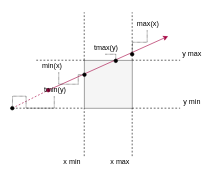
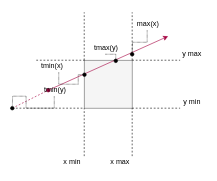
(51, 66) -> (51, 66)
